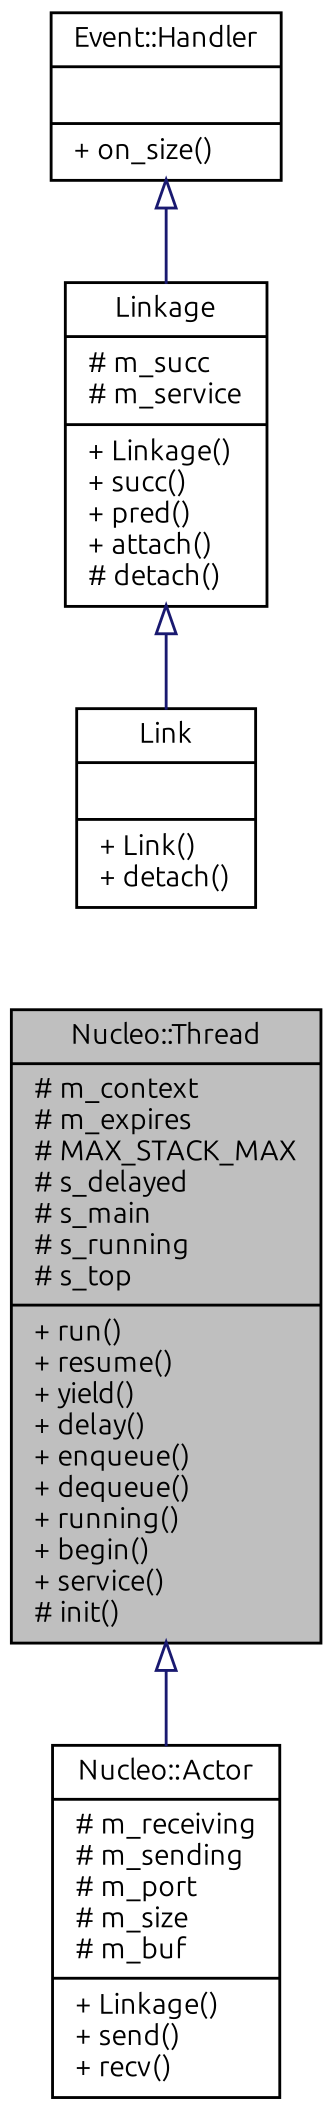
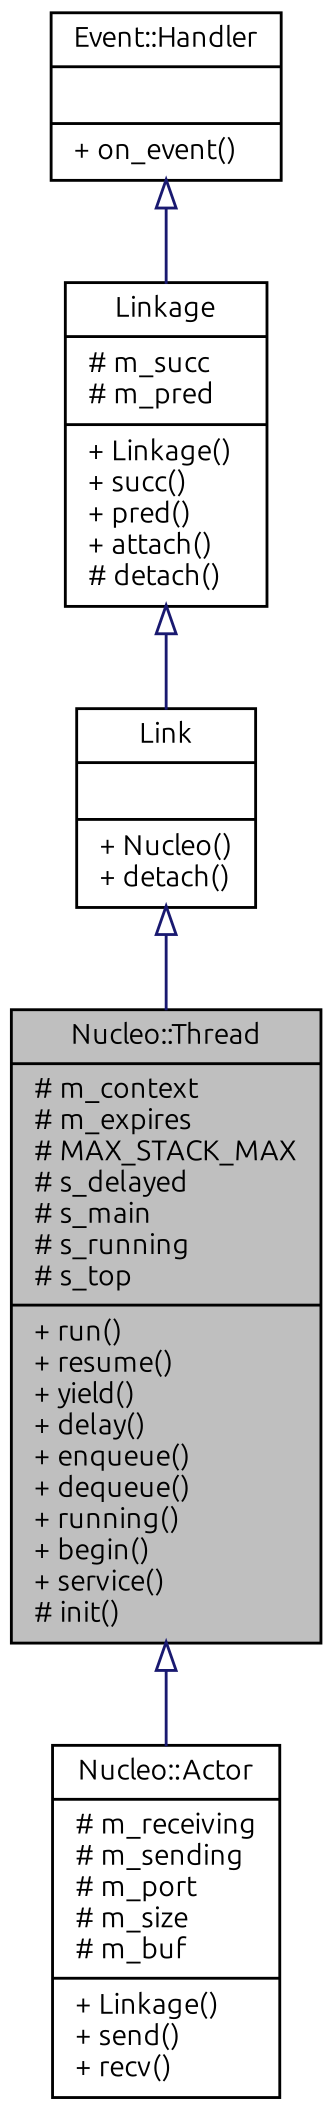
(143, 151) -> (156, 151)
(166, 395) -> (152, 395)
(148, 846) -> (166, 846)
none -> (166, 973)
